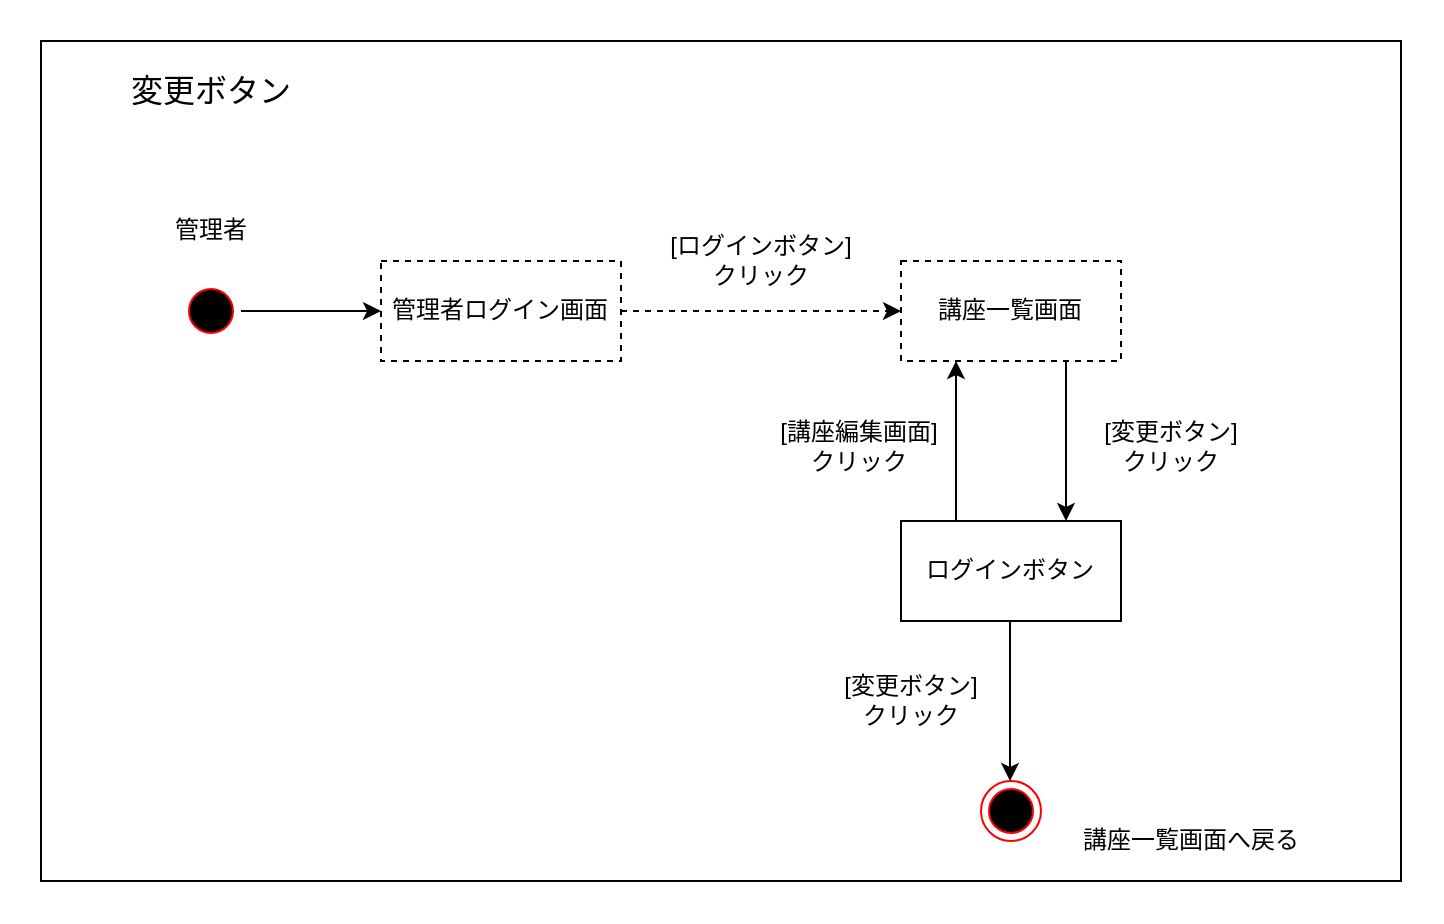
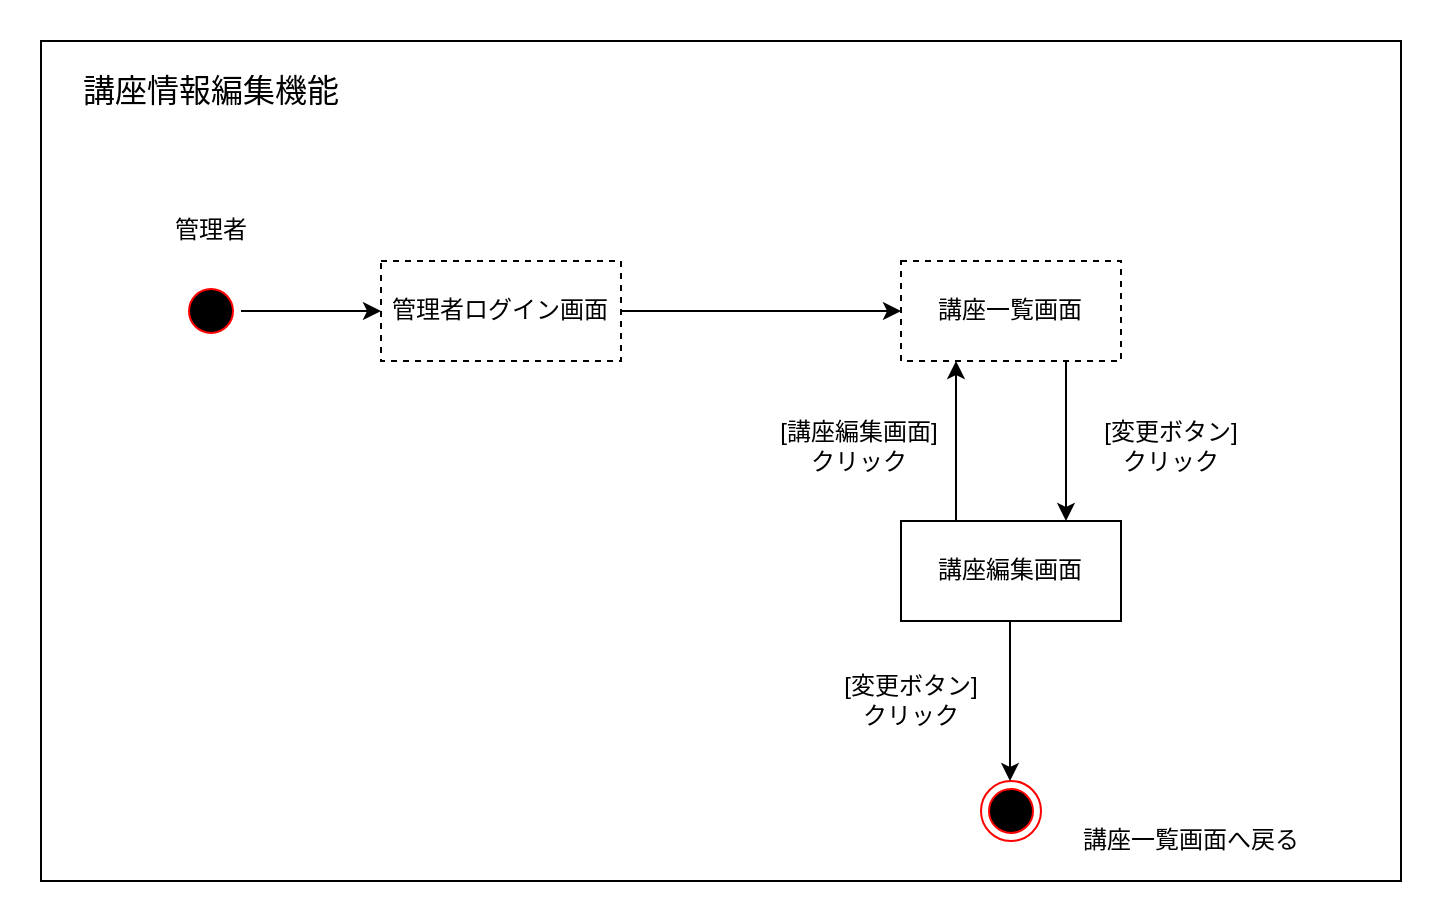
(212, 91) -> (212, 91)
(761, 261) -> none
(754, 311) -> (754, 311)
(1011, 571) -> (1011, 571)
